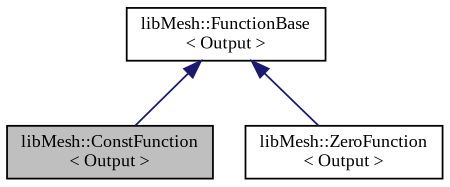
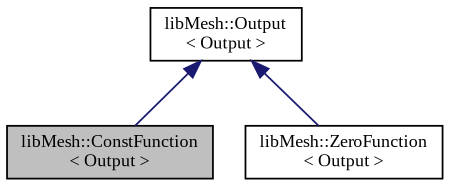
(226, 34) -> (226, 34)
